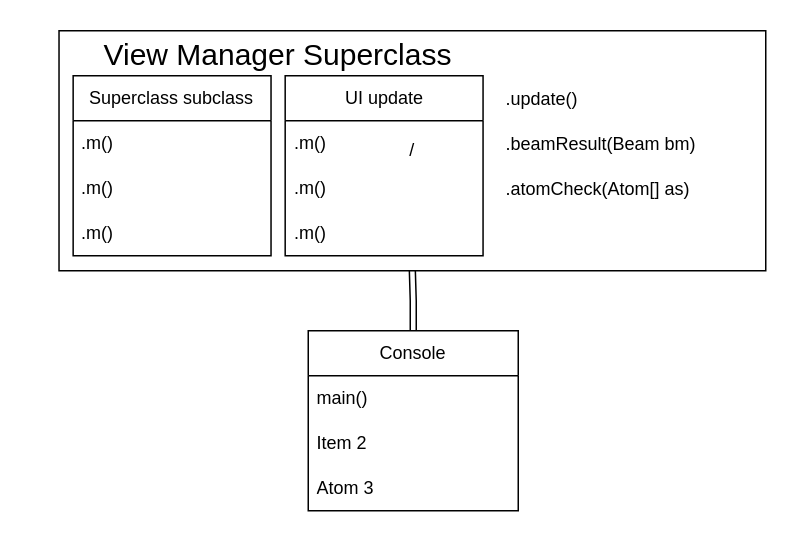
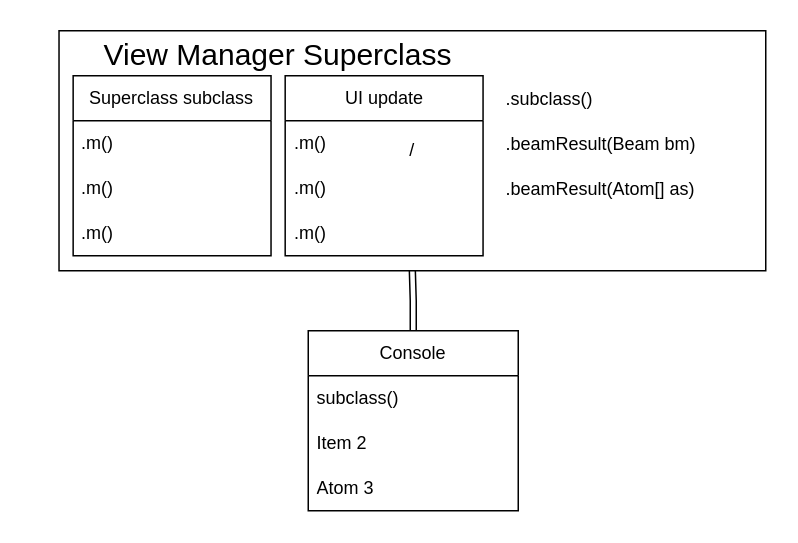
(549, 100) -> (557, 100)
(607, 190) -> (610, 190)
(345, 398) -> (365, 398)
